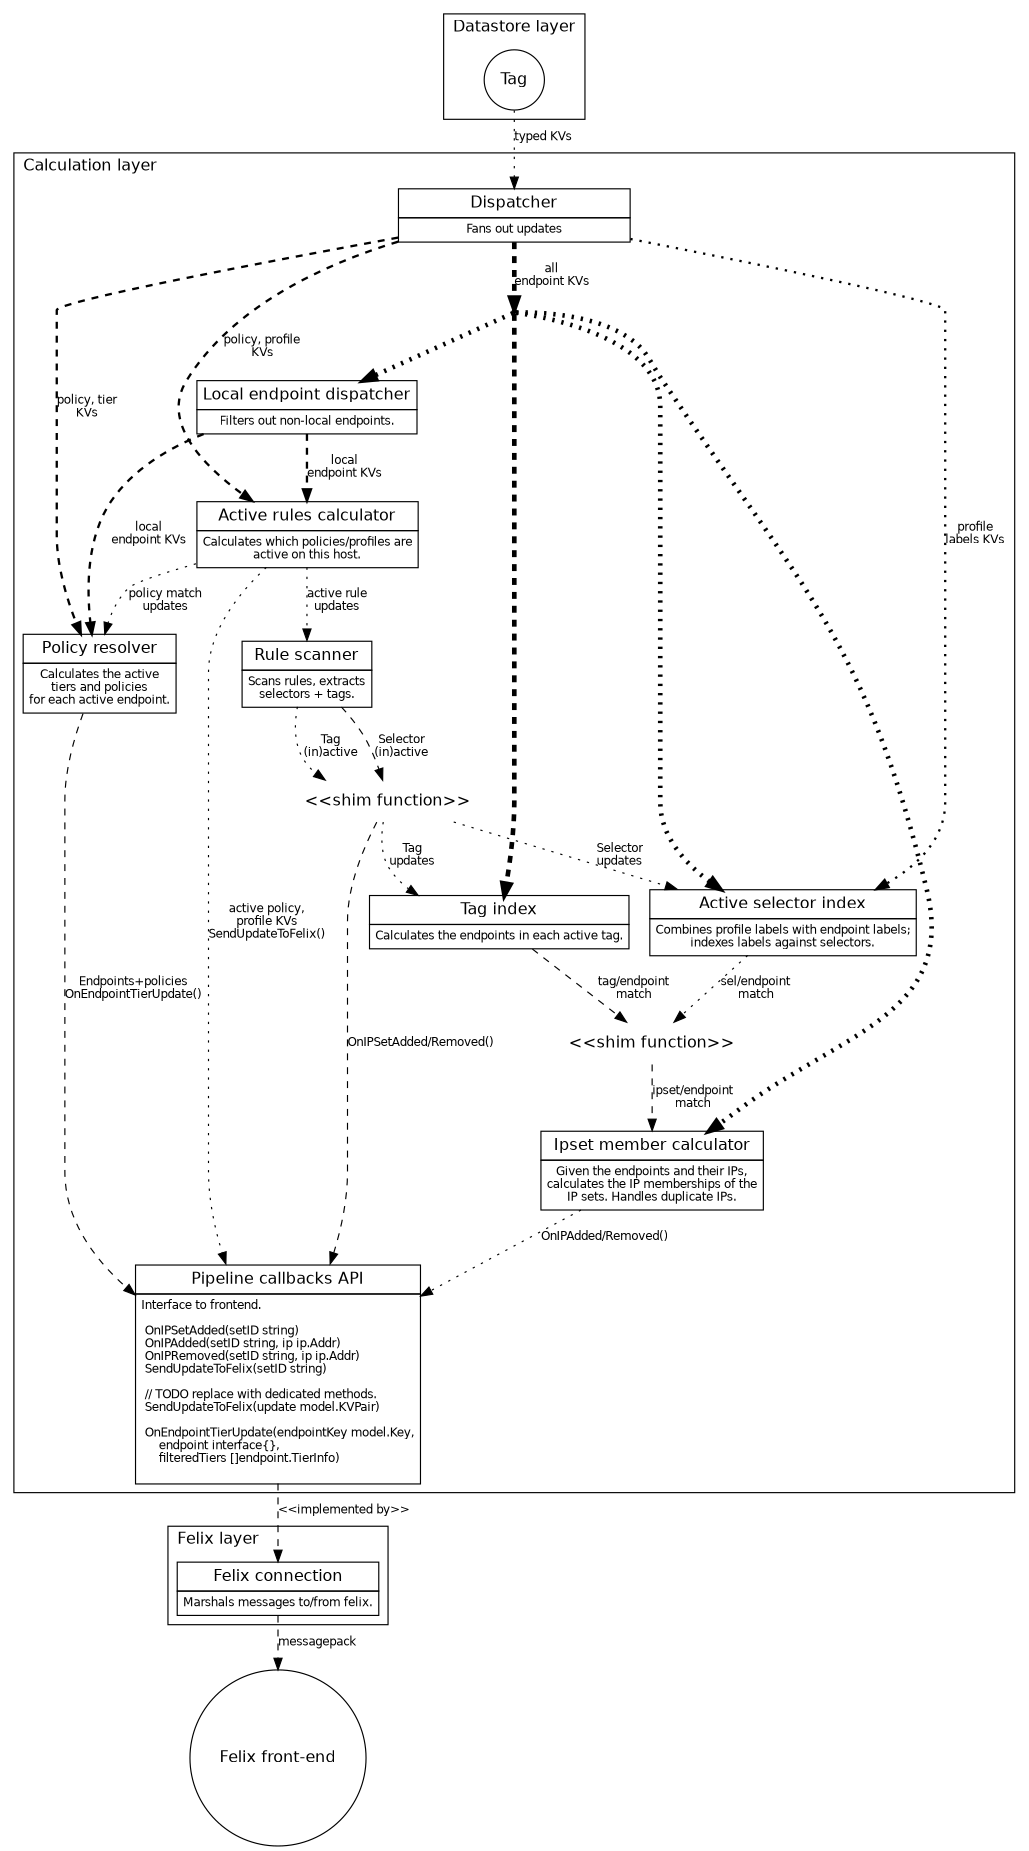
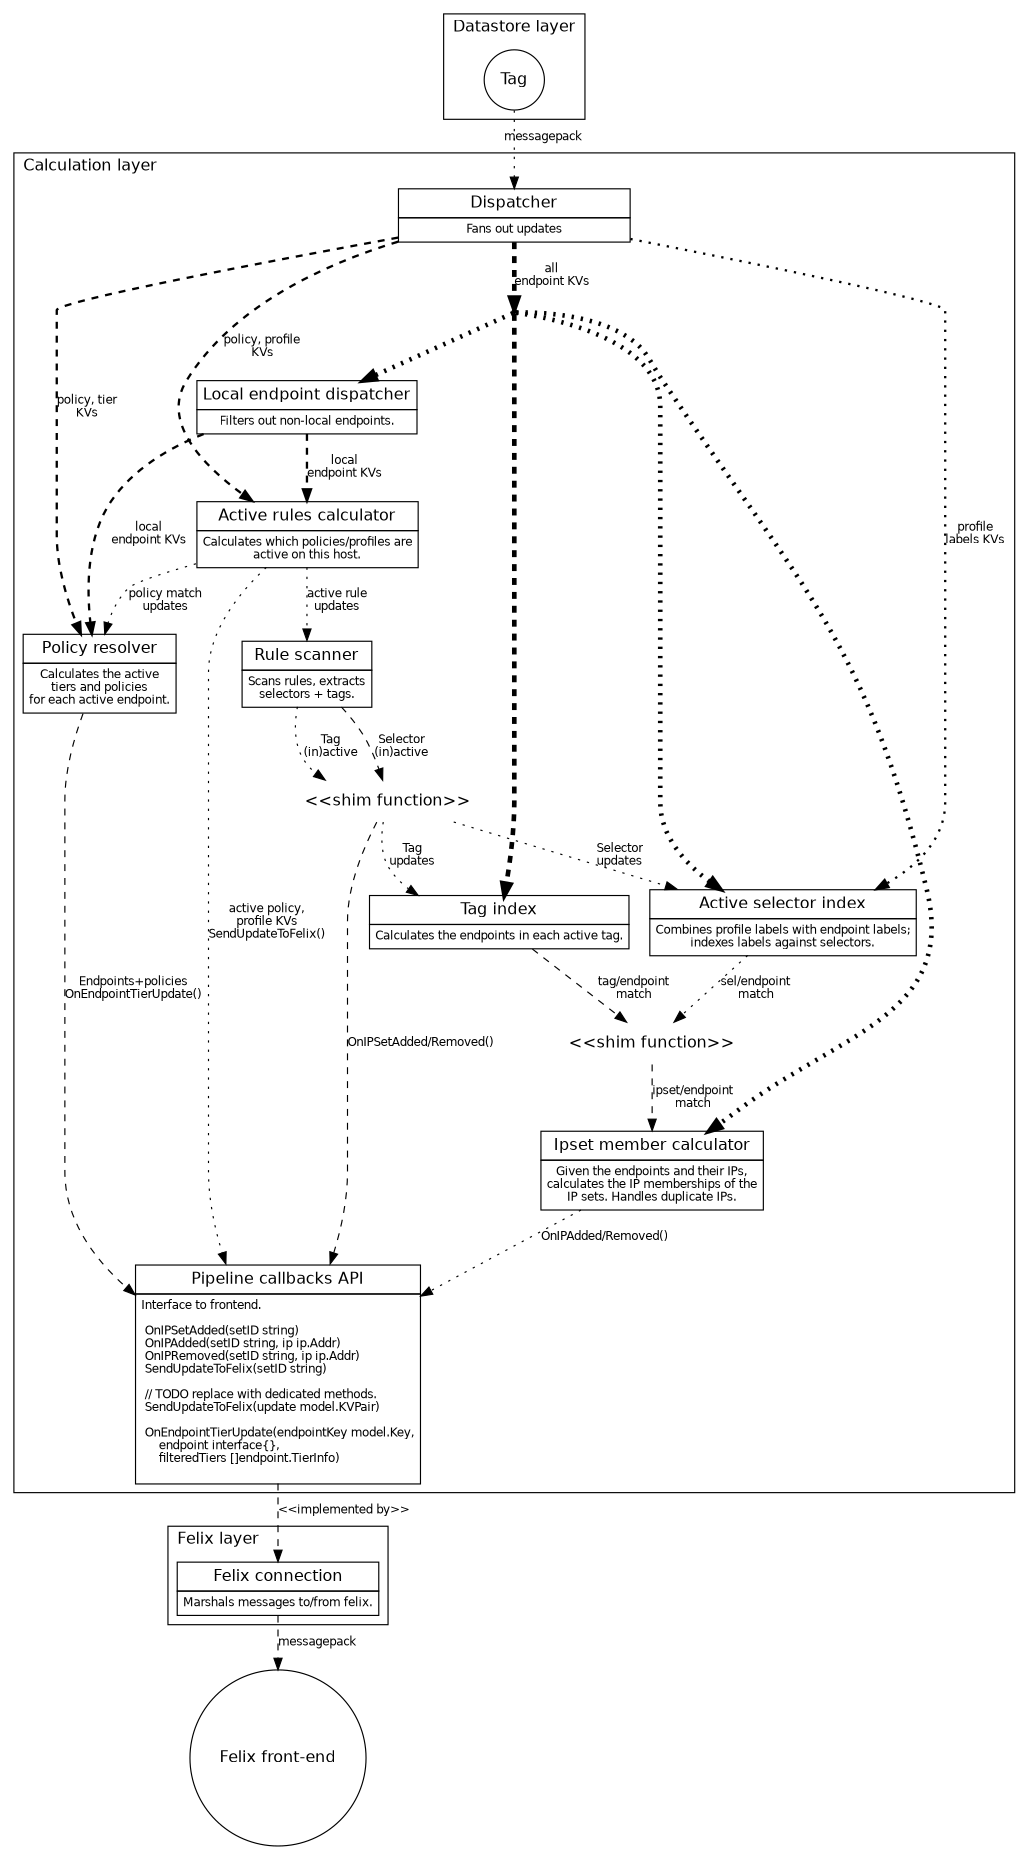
(543, 137) -> (543, 137)
